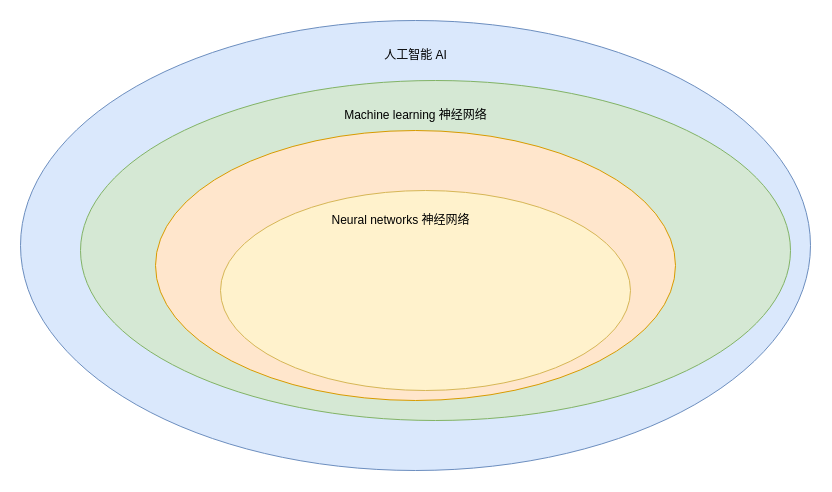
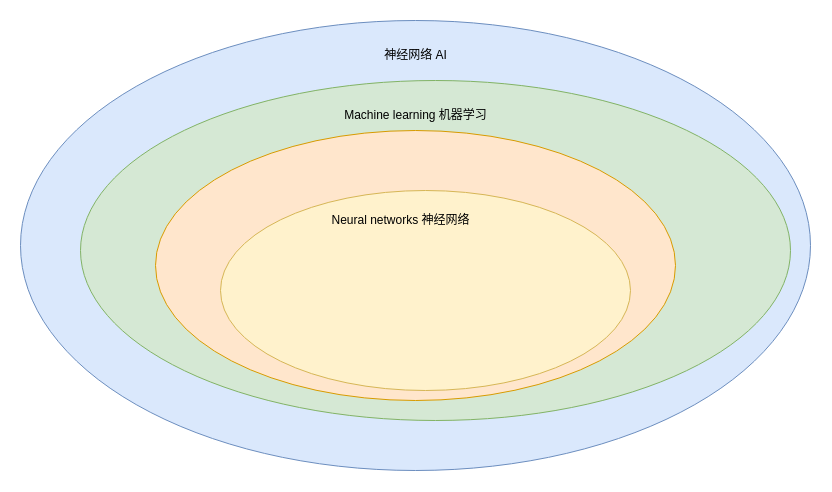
(416, 56) -> (416, 56)
(416, 116) -> (416, 116)
